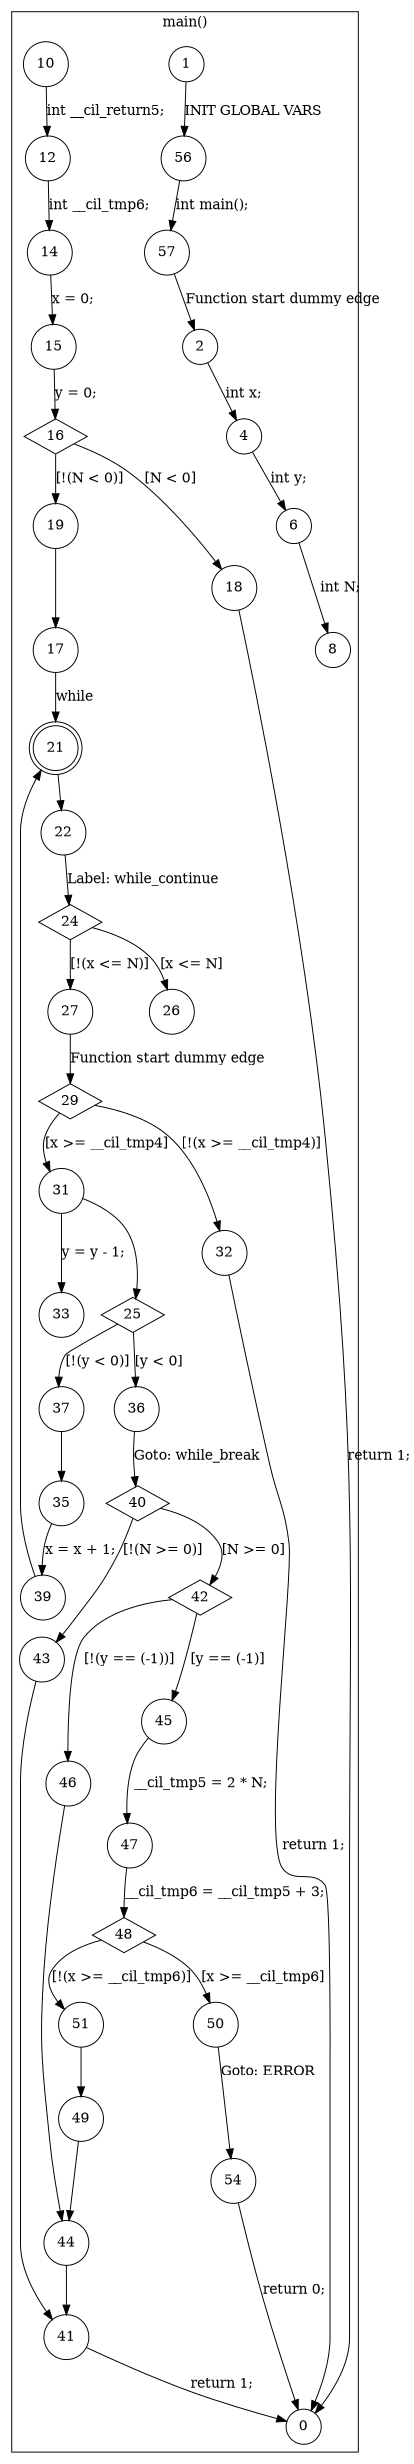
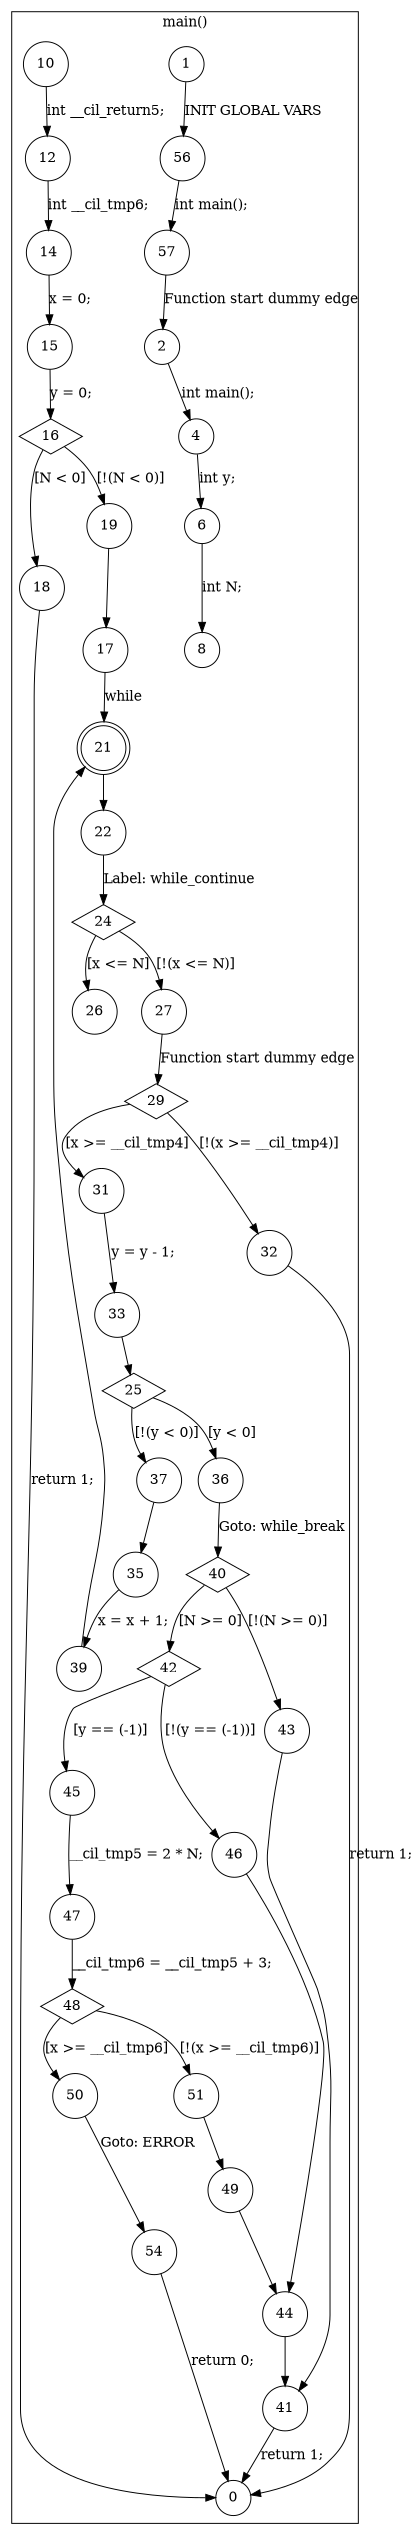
(244, 394) -> (218, 394)
(128, 1233) -> (125, 1351)
